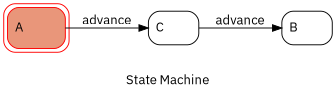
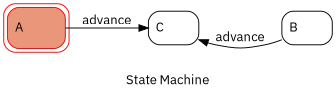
(236, 28) -> (245, 48)
